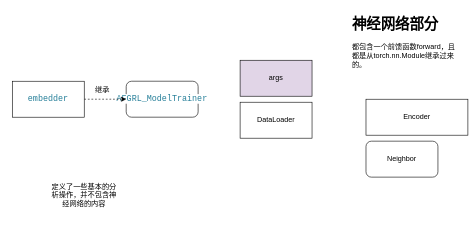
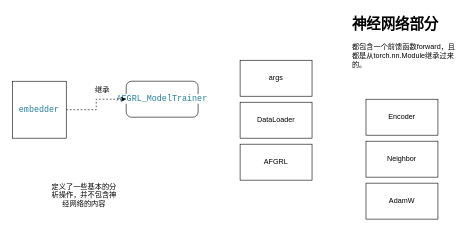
(276, 78) -> (276, 78)
(48, 99) -> (39, 110)
(417, 117) -> (402, 117)
(402, 159) -> (402, 159)
none -> (276, 162)
none -> (402, 201)
